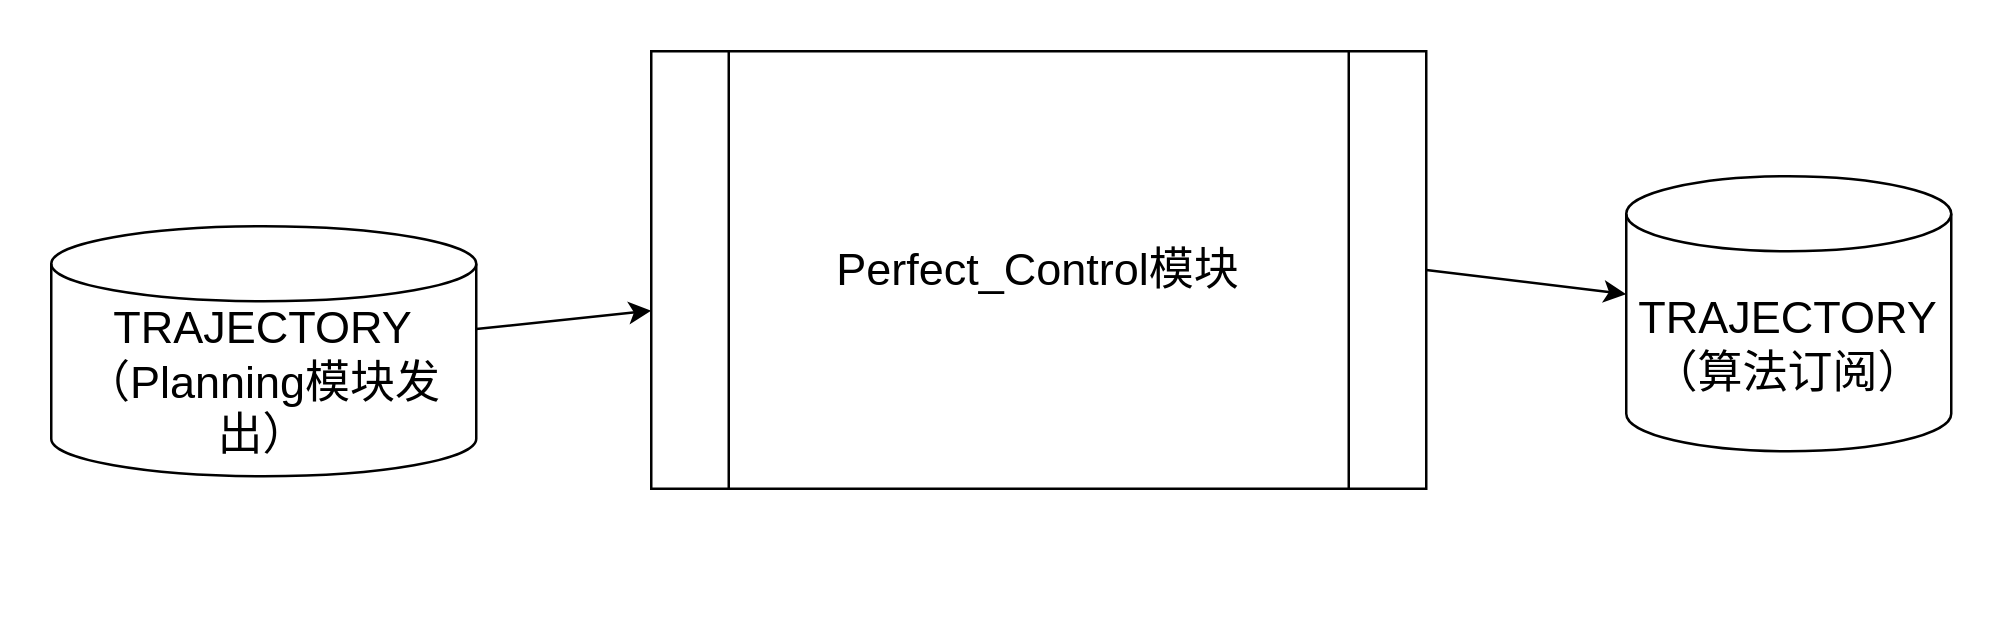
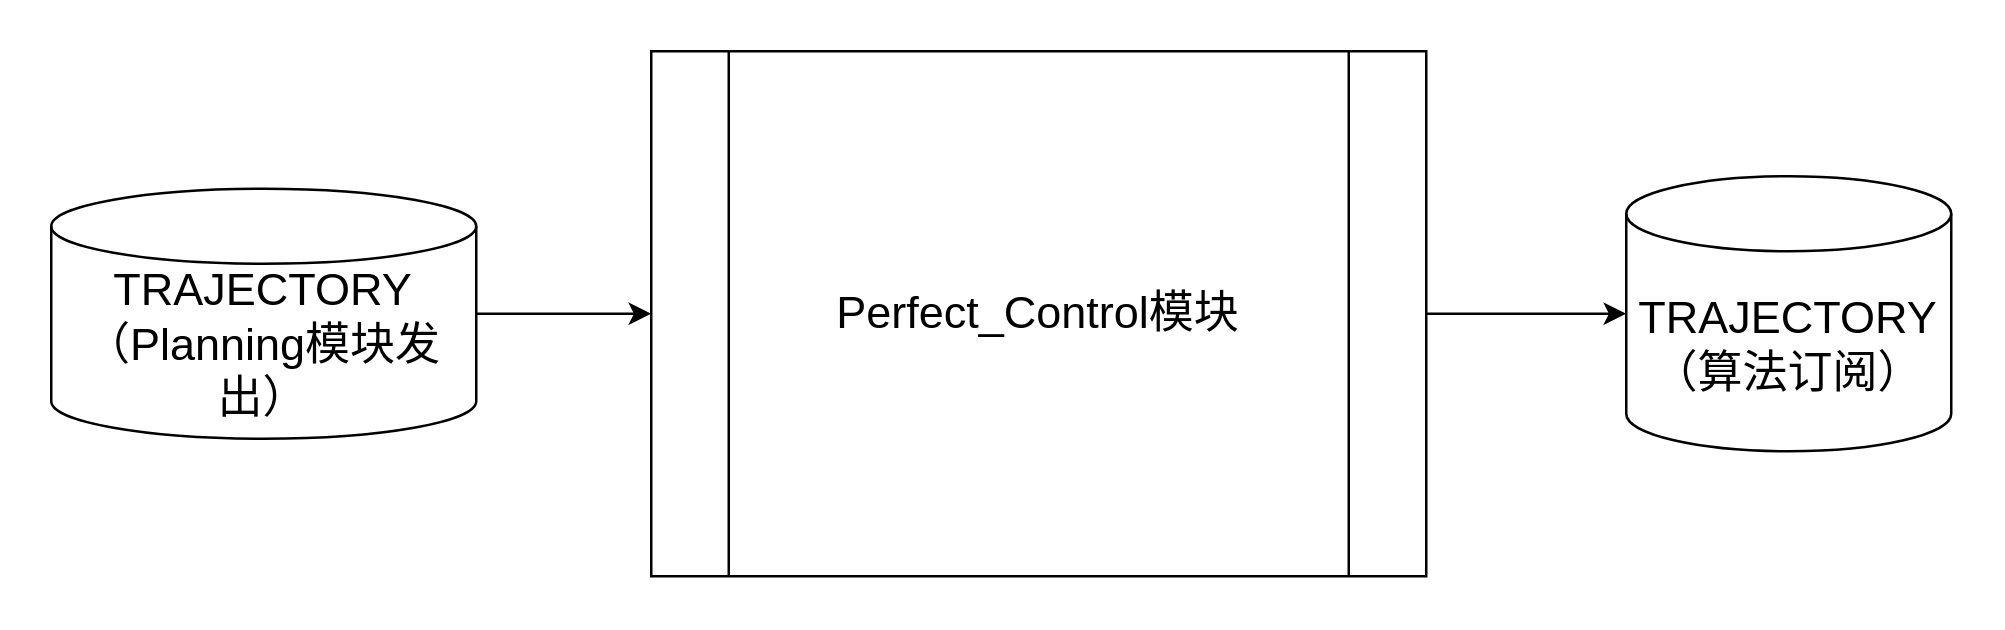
(1039, 270) -> (1039, 314)
(264, 351) -> (264, 314)
